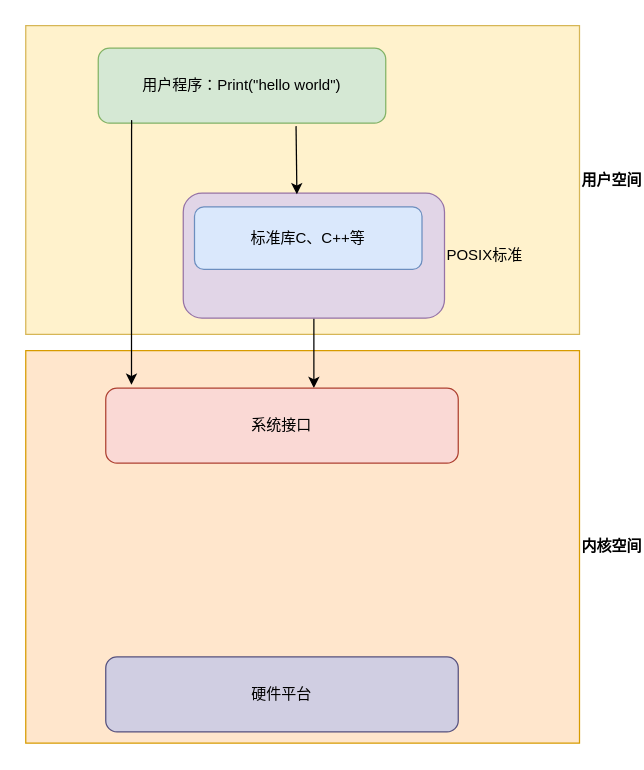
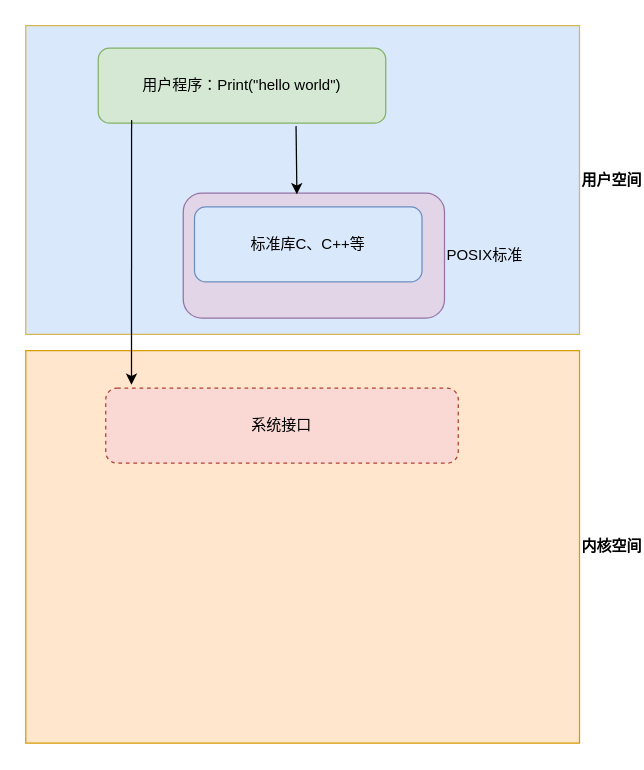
(303, 180) -> (303, 180)
(308, 238) -> (308, 244)
(314, 349) -> none
(282, 426) -> (282, 426)
(282, 694) -> none
